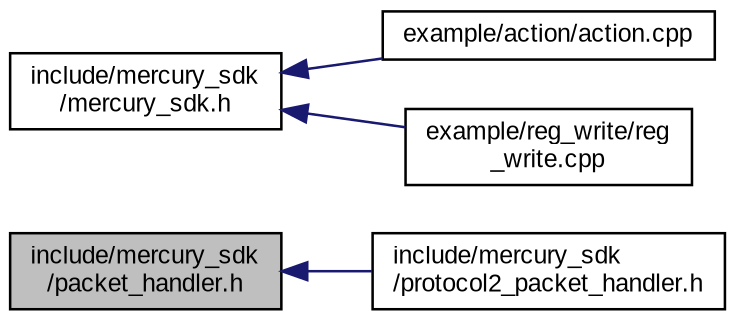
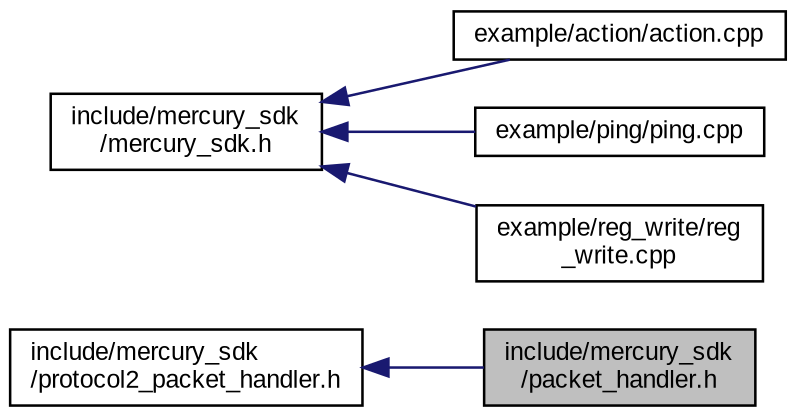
none -> (620, 132)
(340, 271) -> (436, 368)
